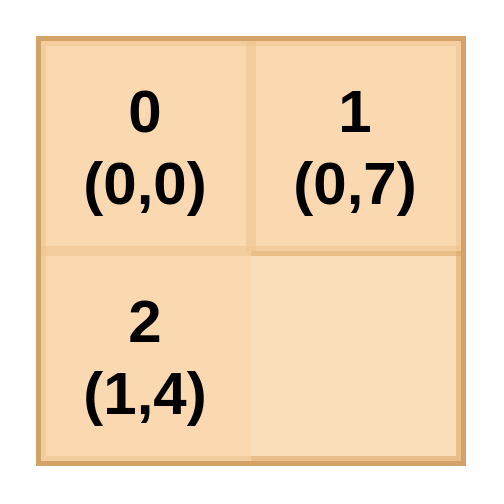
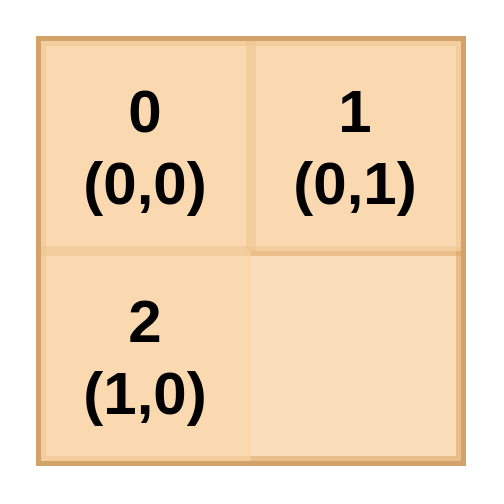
(356, 147) -> (356, 147)
(146, 357) -> (146, 357)
